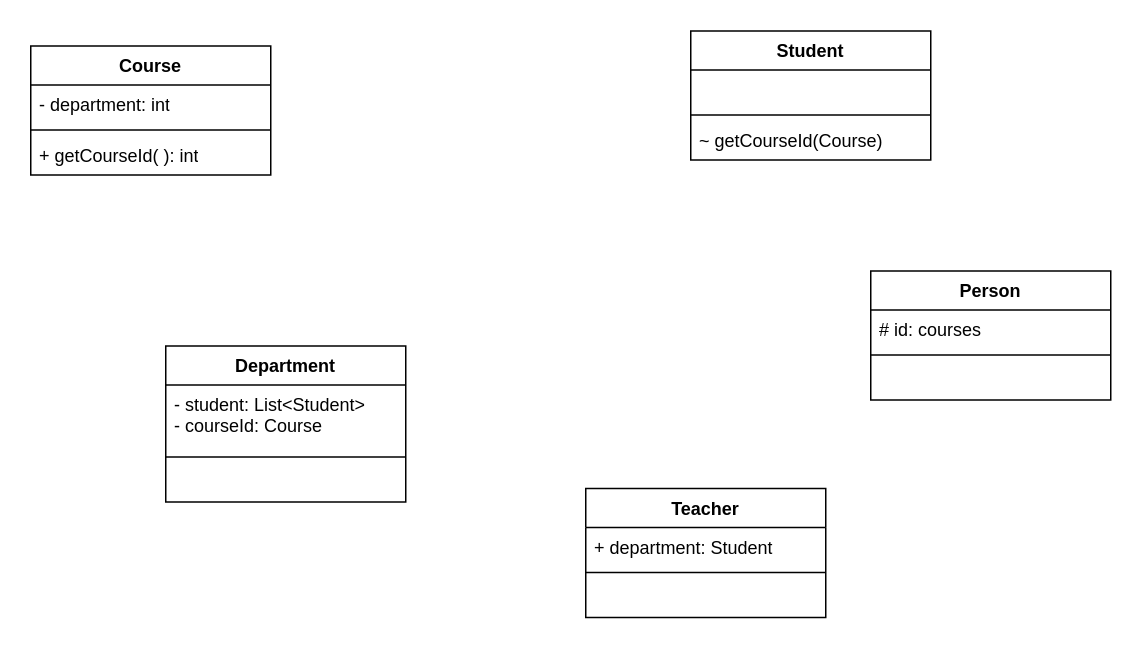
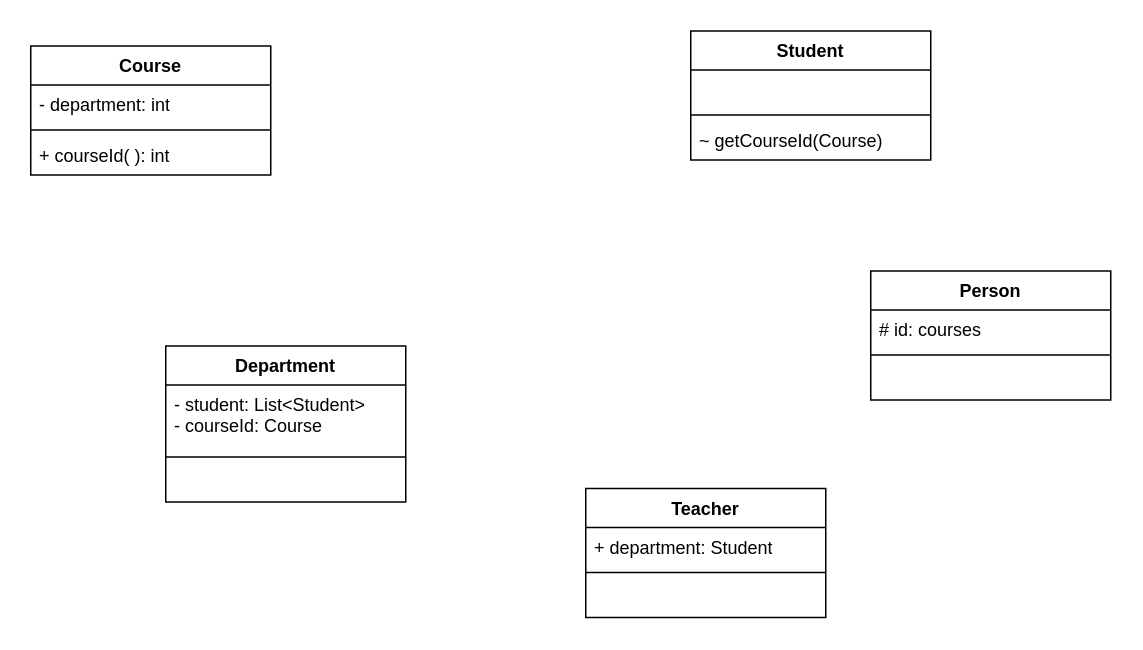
(136, 157) -> (121, 157)
